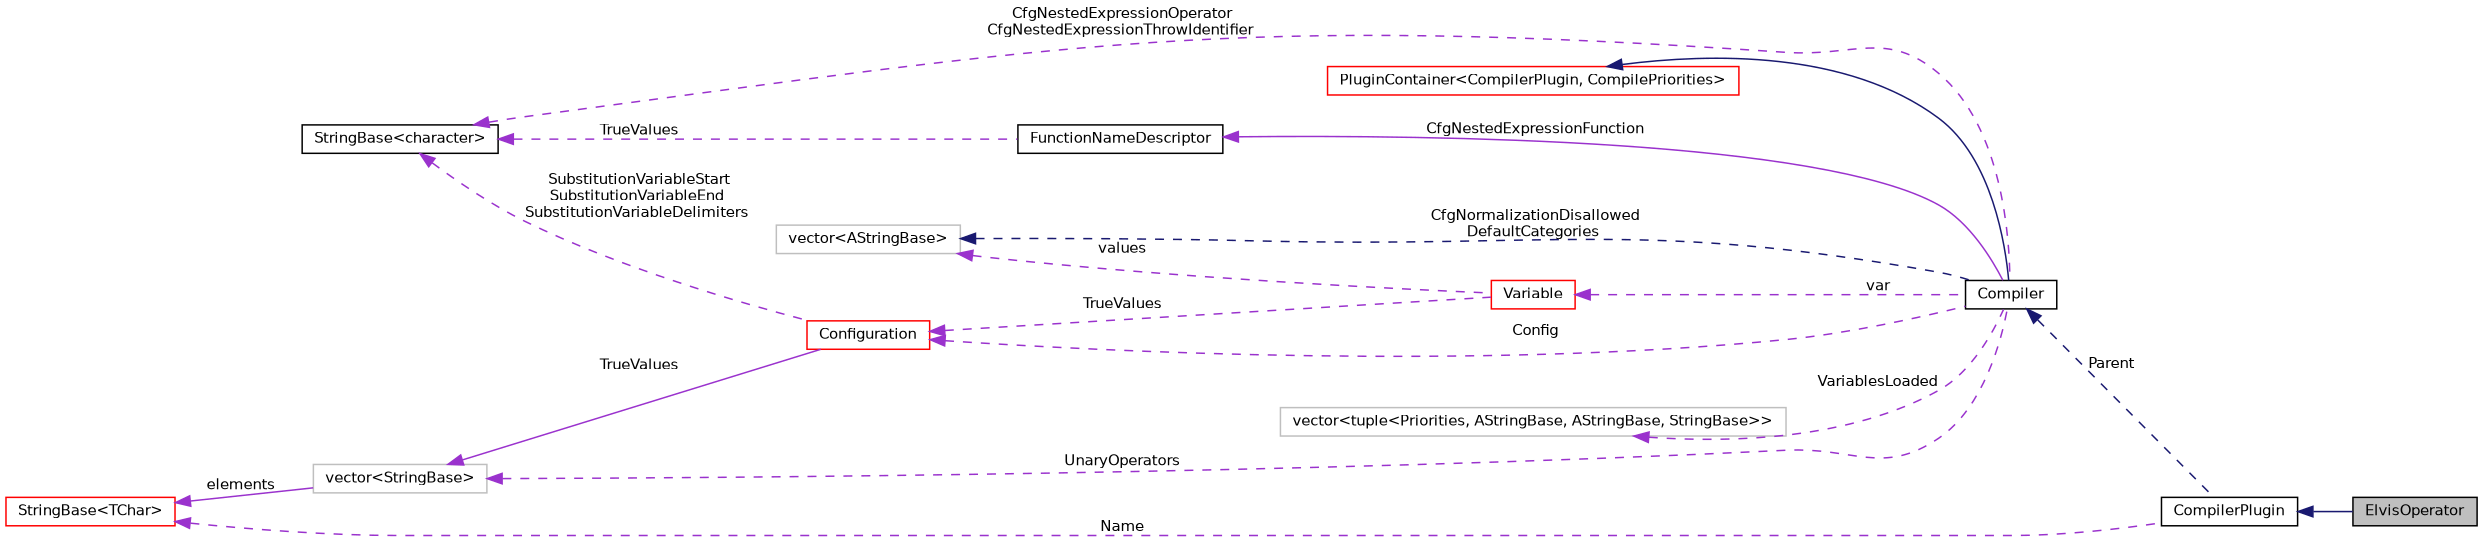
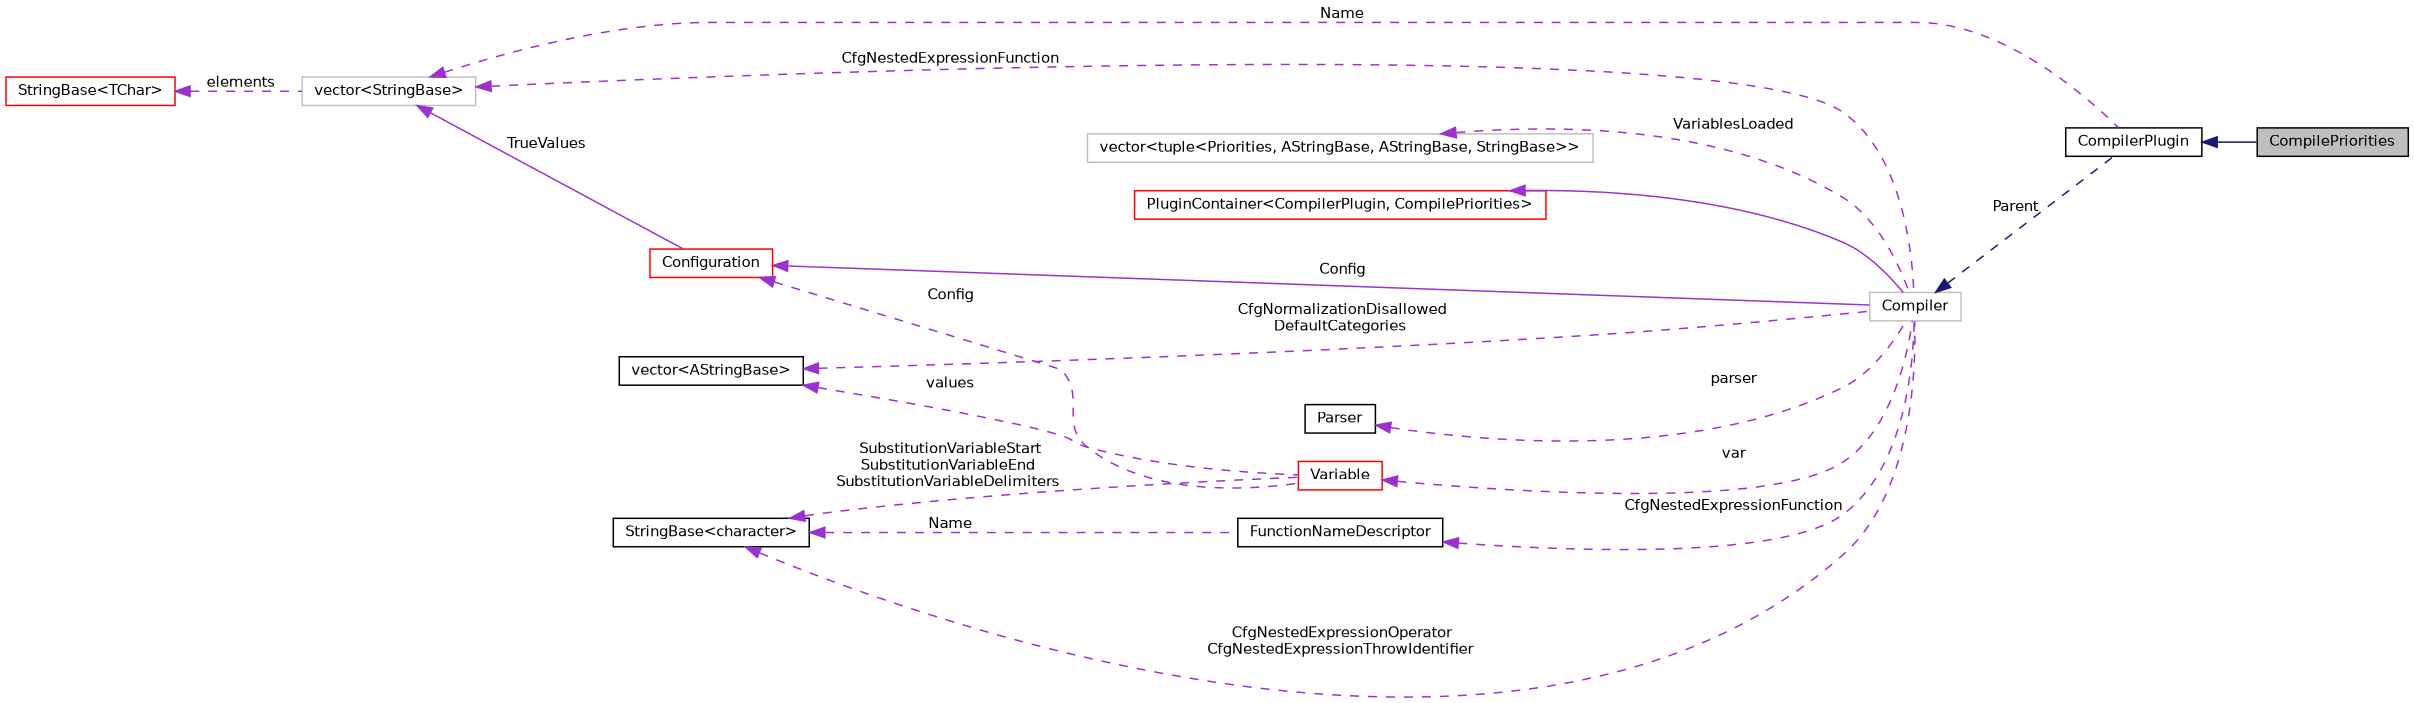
(1874, 84) -> (1726, 207)
(637, 131) -> (948, 524)
(1642, 148) -> (1759, 541)
(868, 239) -> (711, 371)
(1474, 241) -> (1344, 349)
(613, 259) -> (1051, 491)
(2011, 295) -> (1915, 307)
(1120, 304) -> (948, 295)
(1457, 356) -> (1329, 286)
none -> (1340, 419)
(1120, 461) -> (948, 59)
(252, 494) -> (246, 91)
(2415, 512) -> (2333, 142)
(1176, 536) -> (1294, 22)
